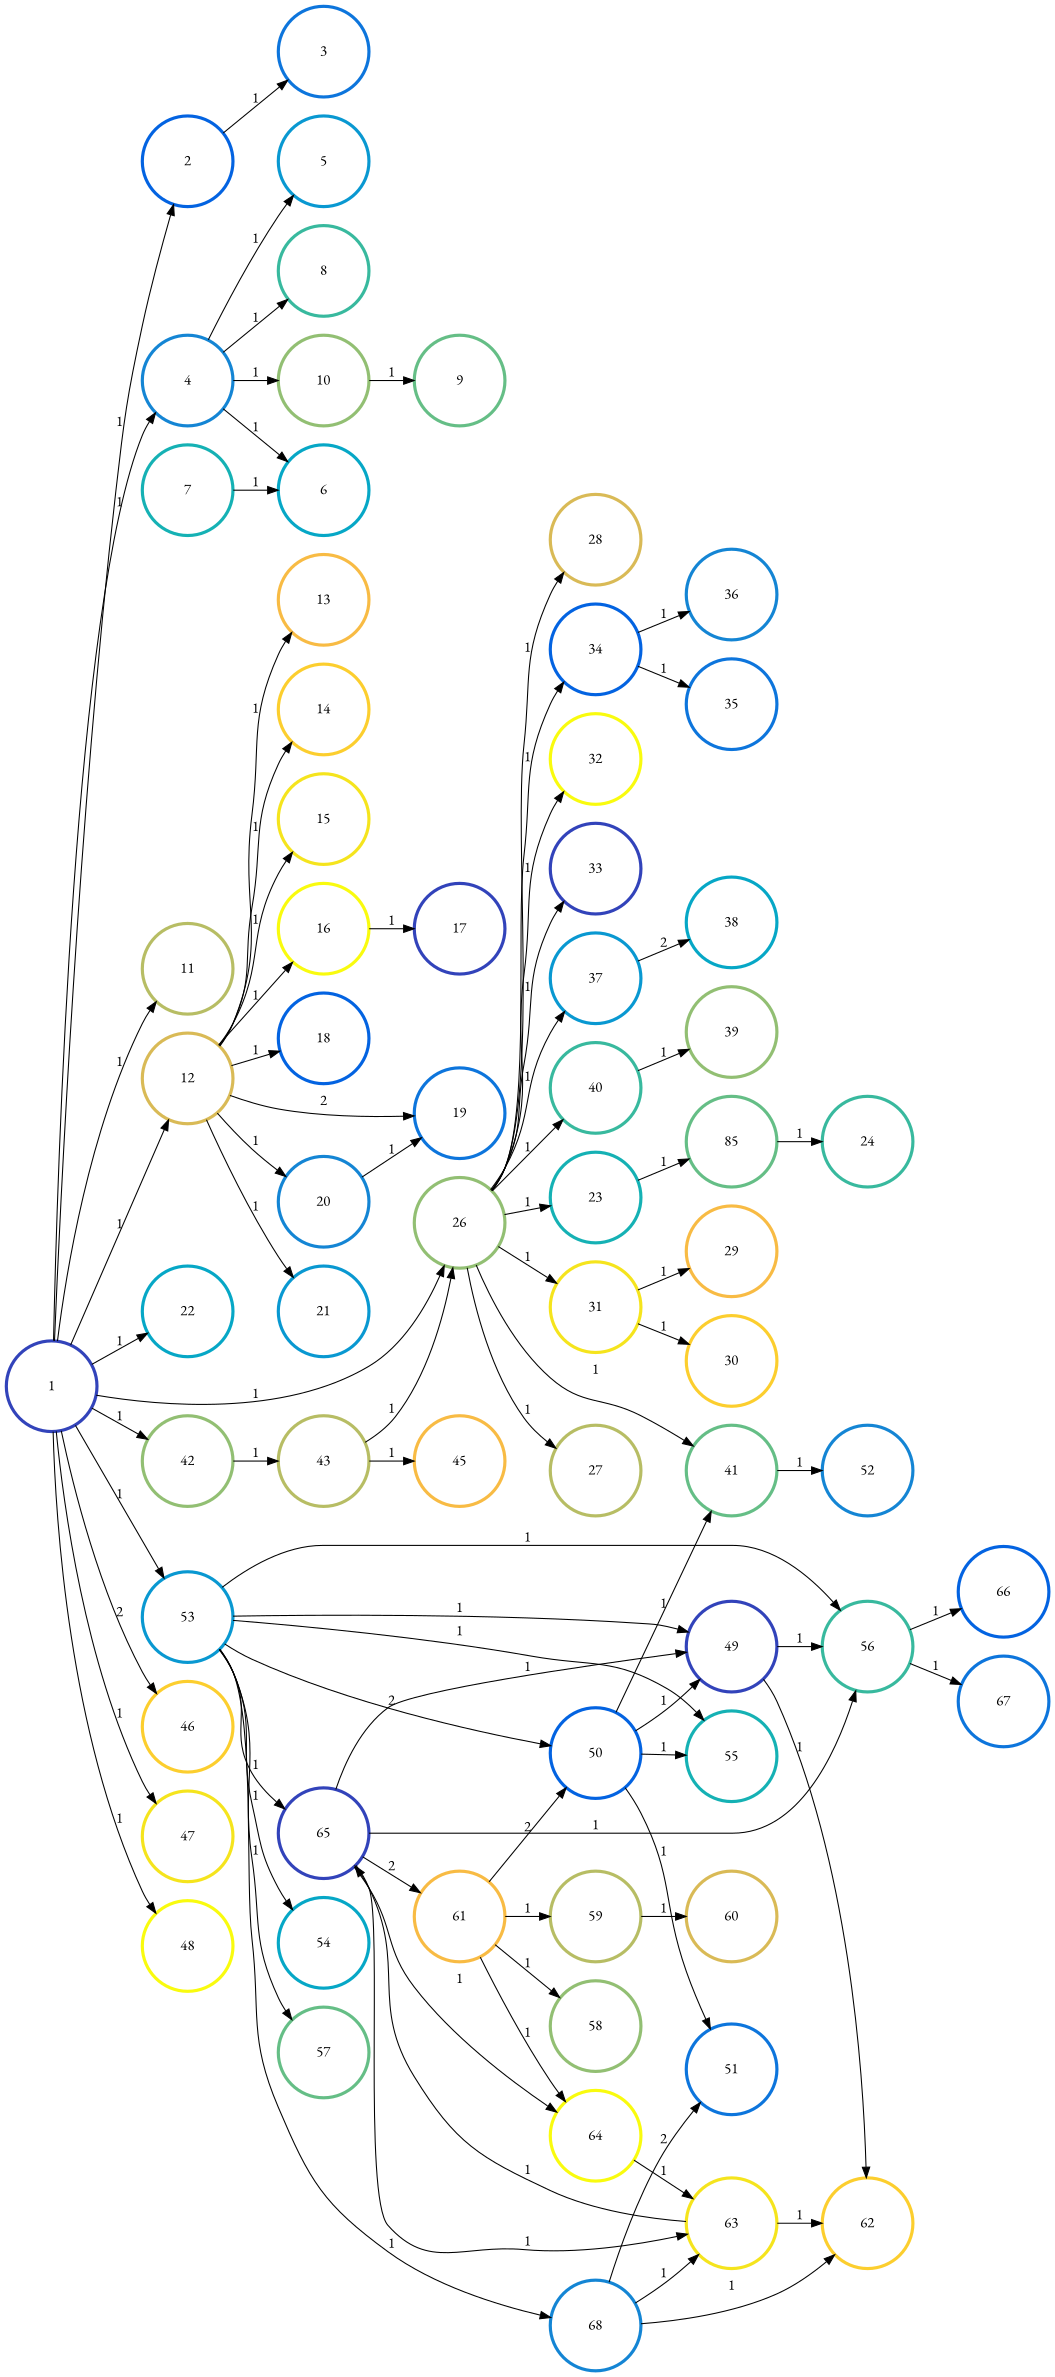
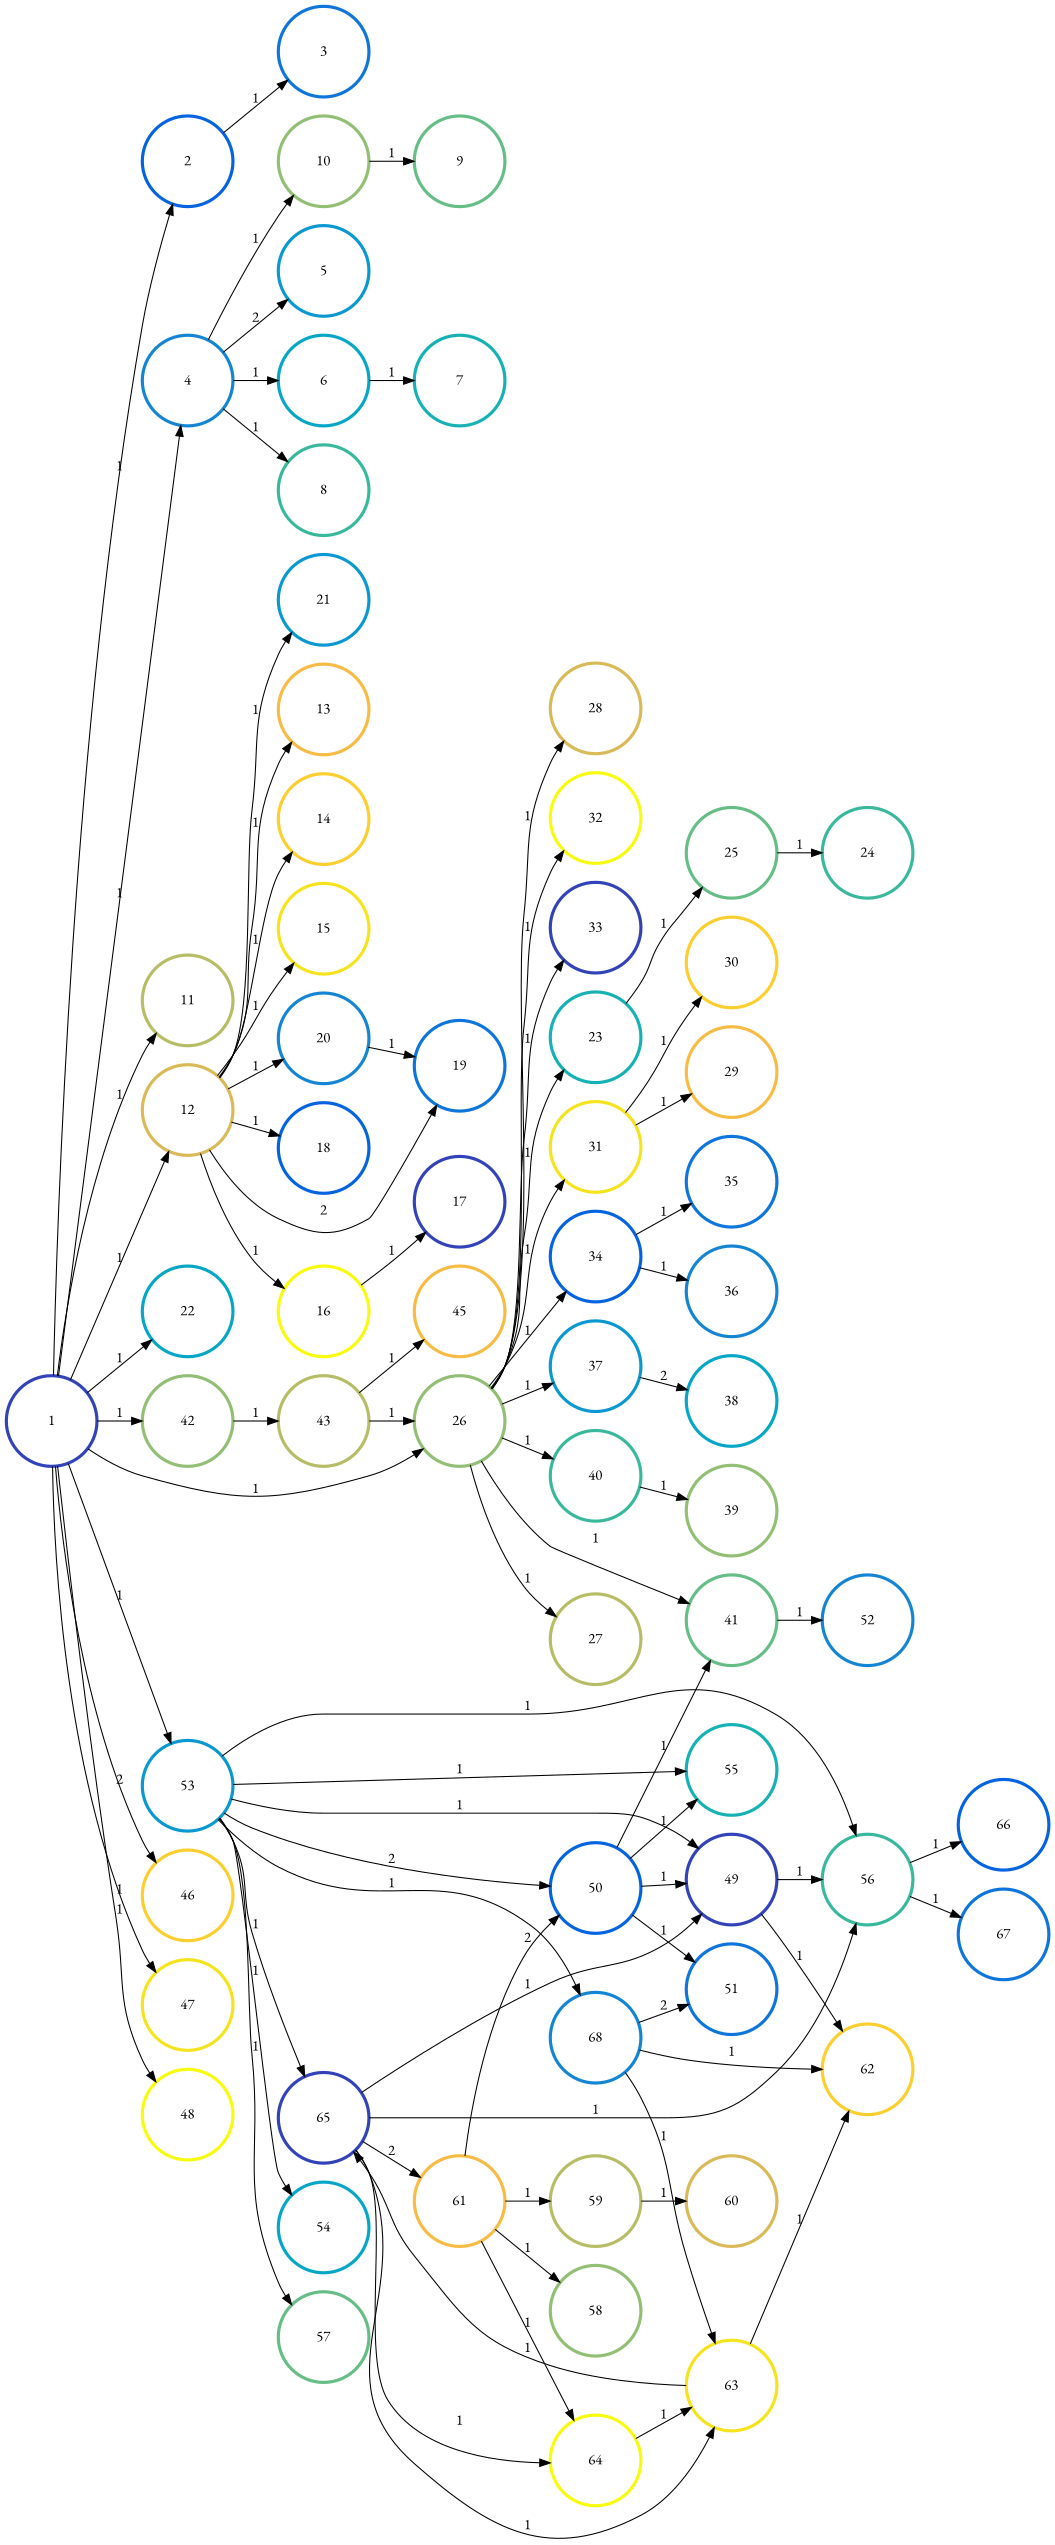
(256, 239) -> (256, 318)
(250, 490) -> (386, 381)
(732, 1142) -> (732, 853)
